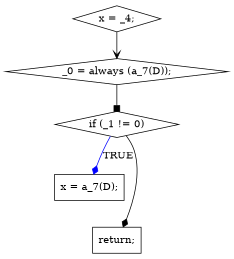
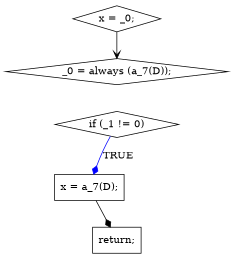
(117, 19) -> (117, 19)
(117, 94) -> none
(137, 177) -> (101, 210)
